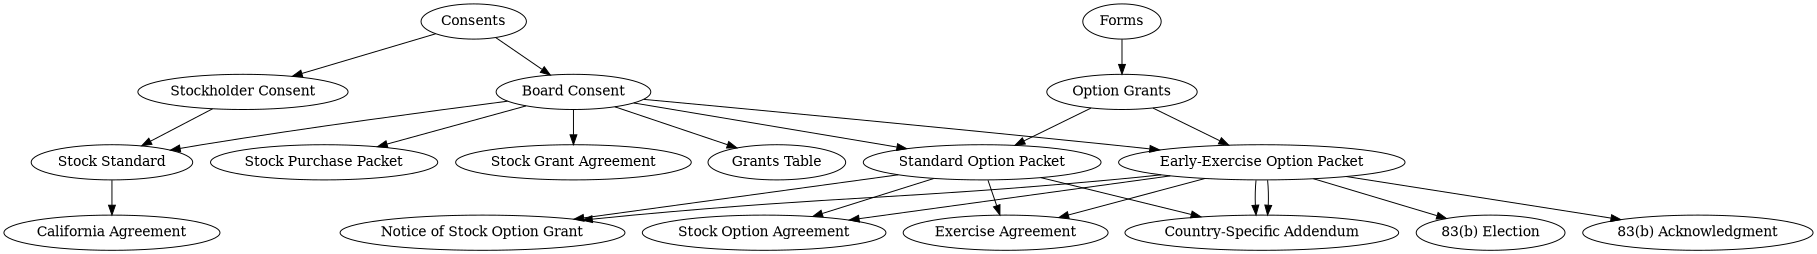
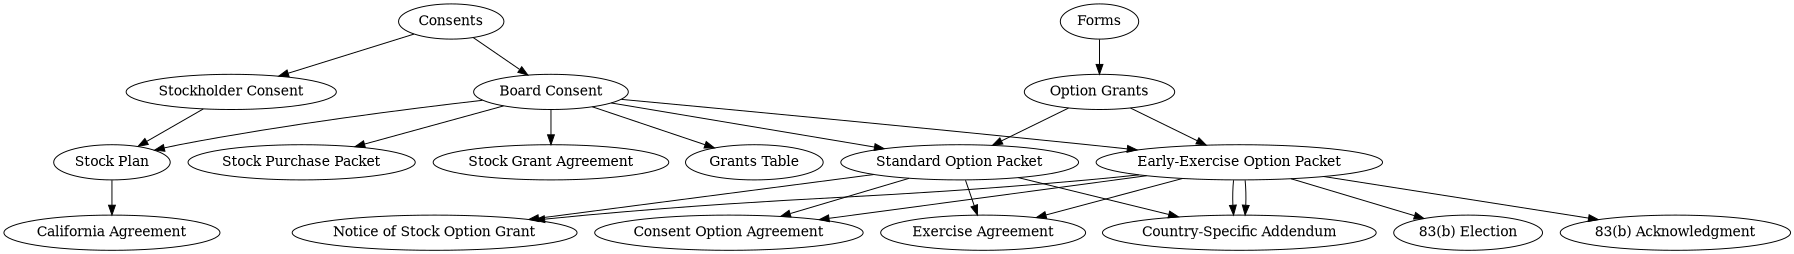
(112, 162) -> (112, 162)
(764, 233) -> (729, 233)
